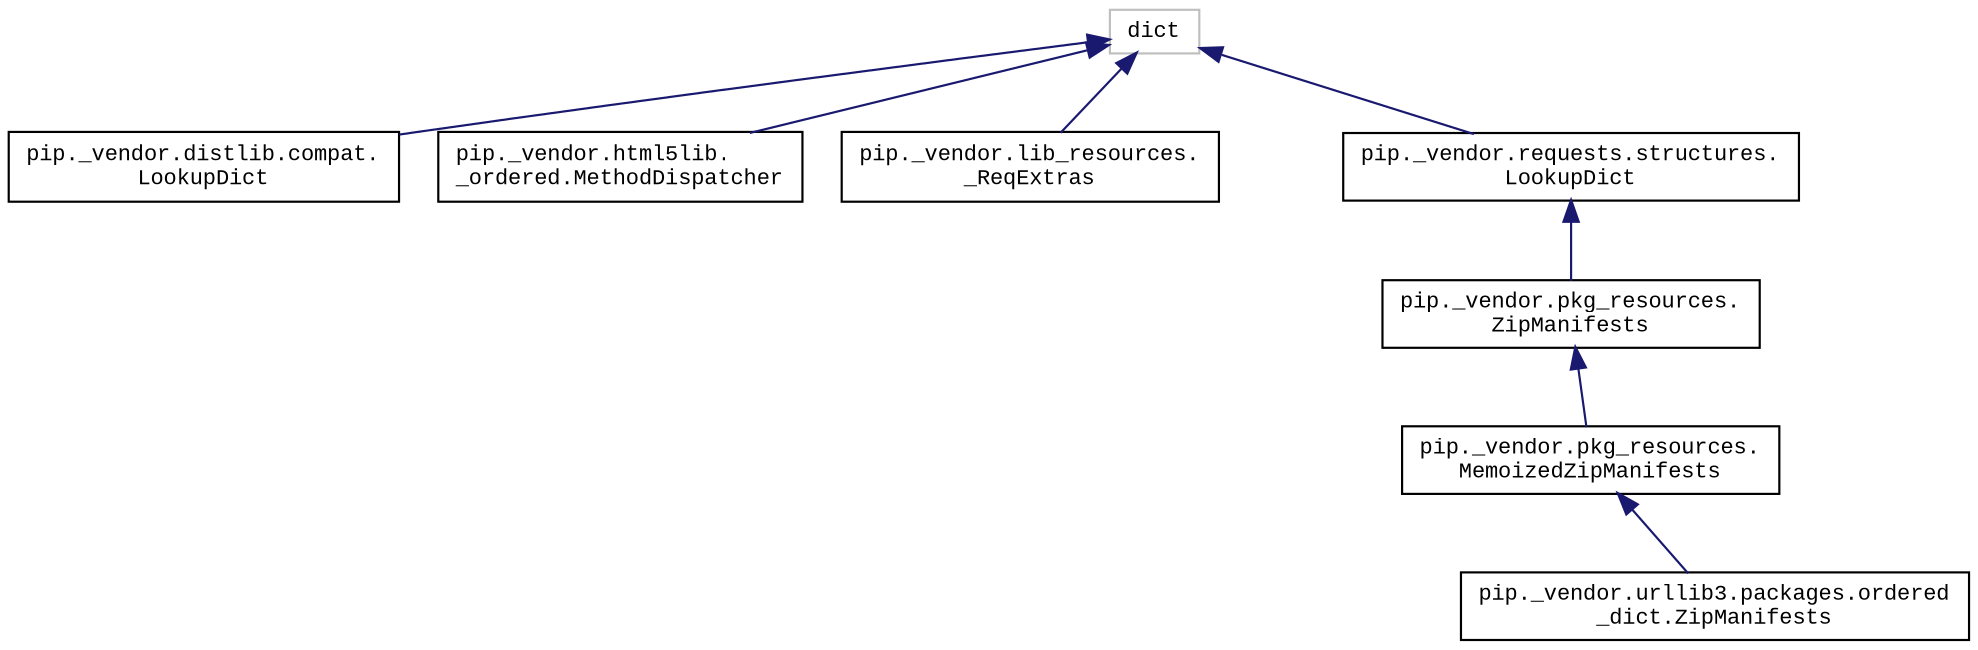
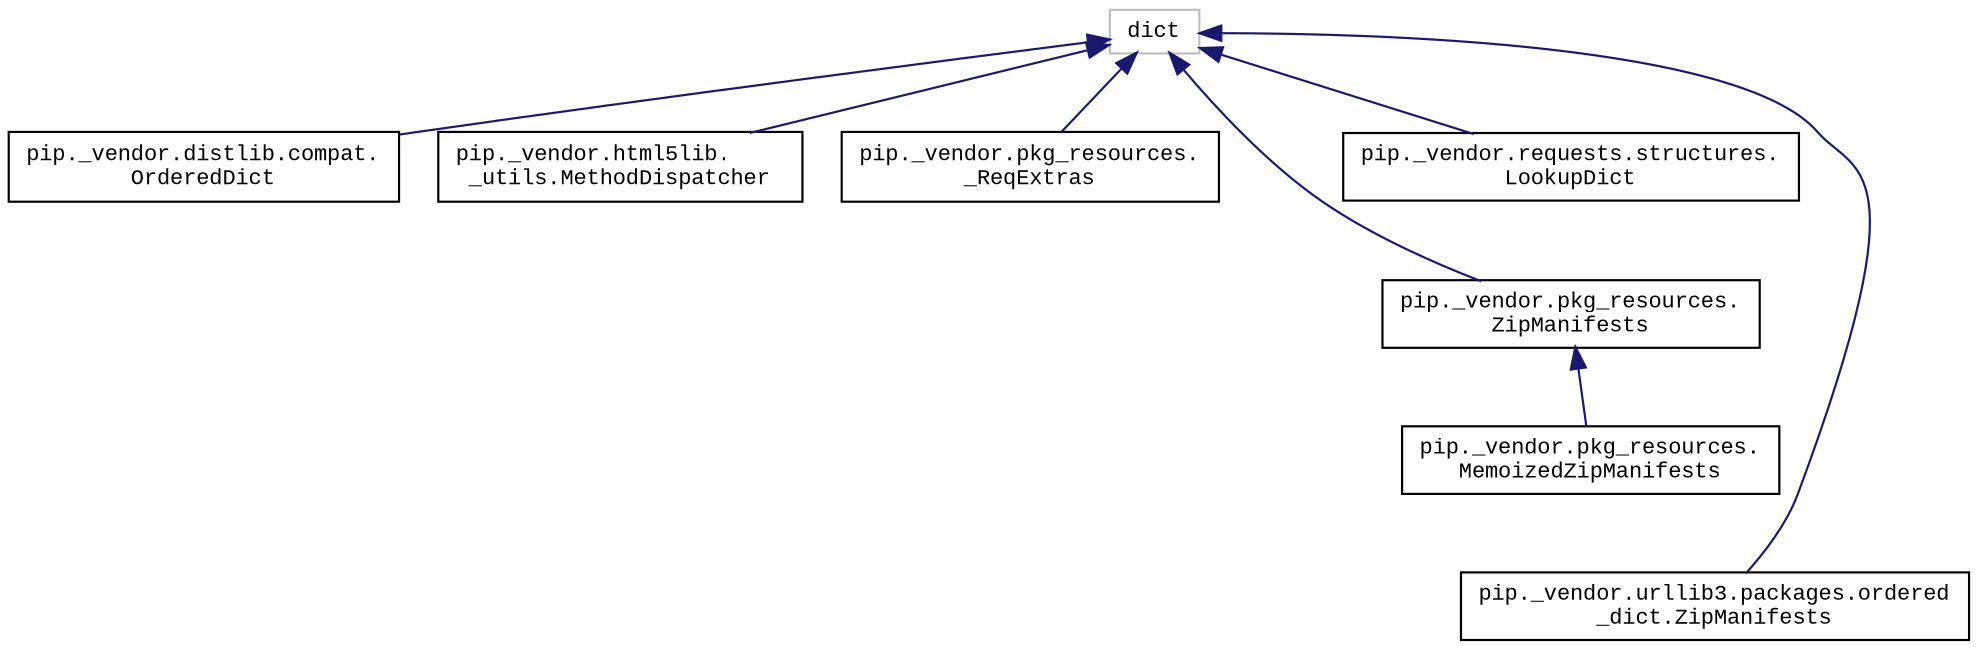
(204, 167) -> (204, 167)
(620, 167) -> (620, 167)
(1030, 167) -> (1030, 167)
(1571, 251) -> (1317, 198)
(1660, 542) -> (1765, 98)
